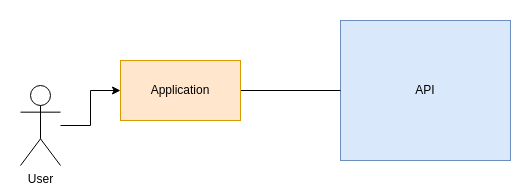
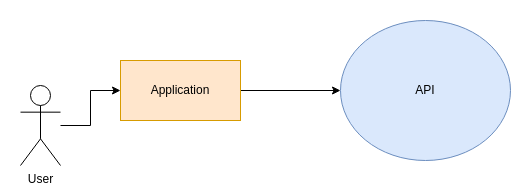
(335, 91) -> (332, 91)
(426, 91) -> (426, 91)
